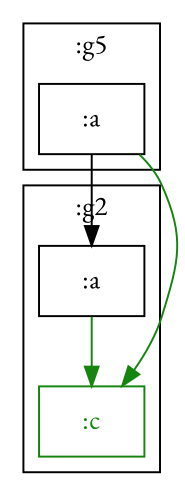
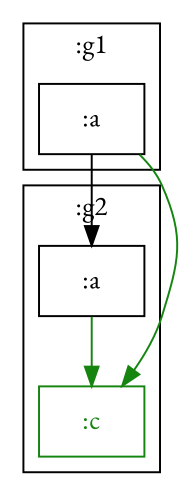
(92, 46) -> (92, 46)
